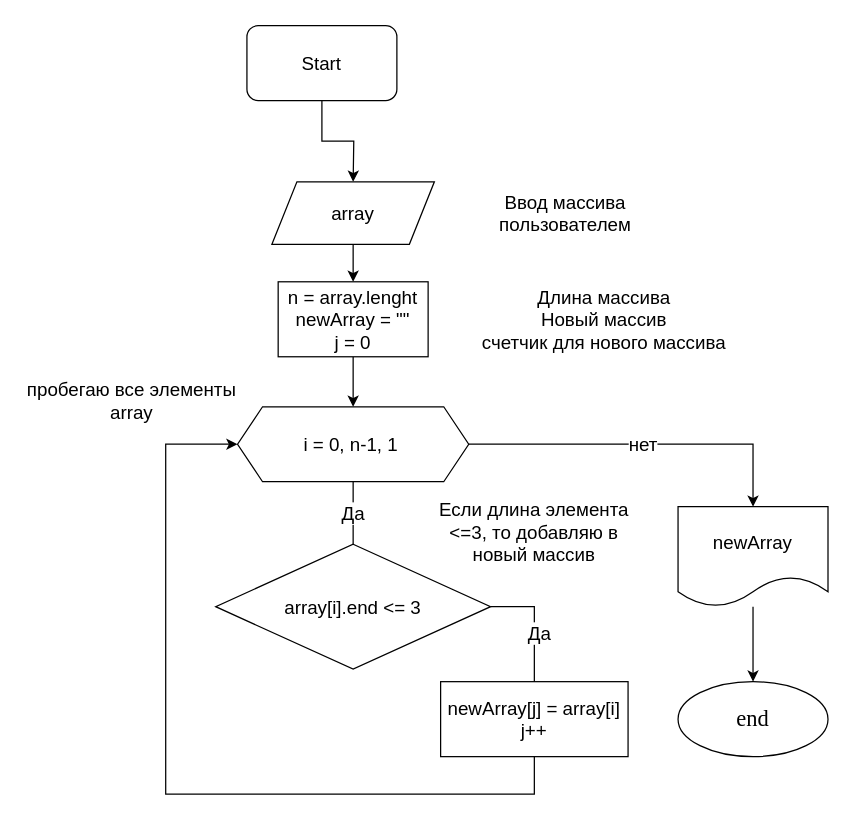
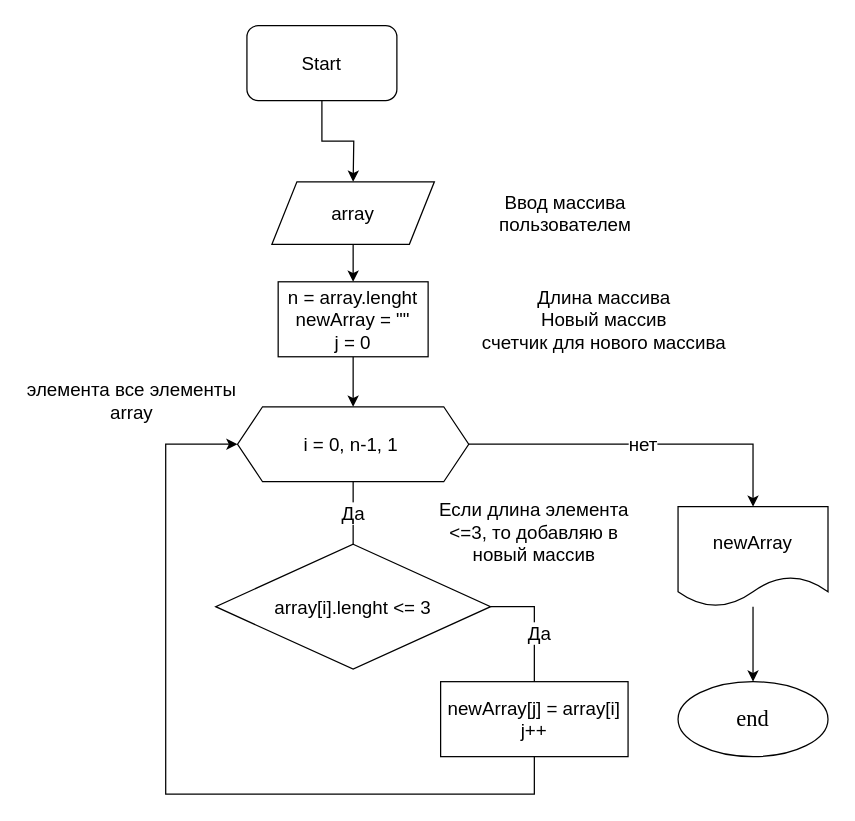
(132, 401) -> (132, 401)
(353, 607) -> (353, 607)
